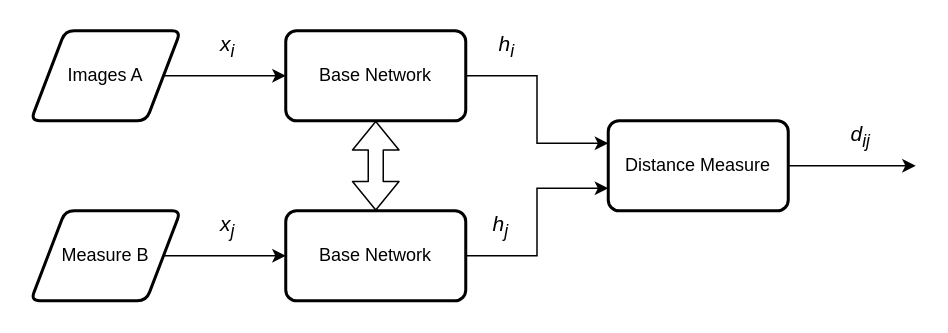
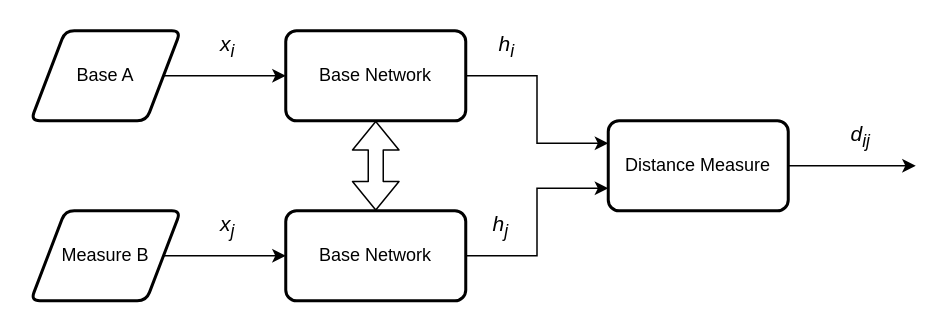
(106, 76) -> (106, 76)
